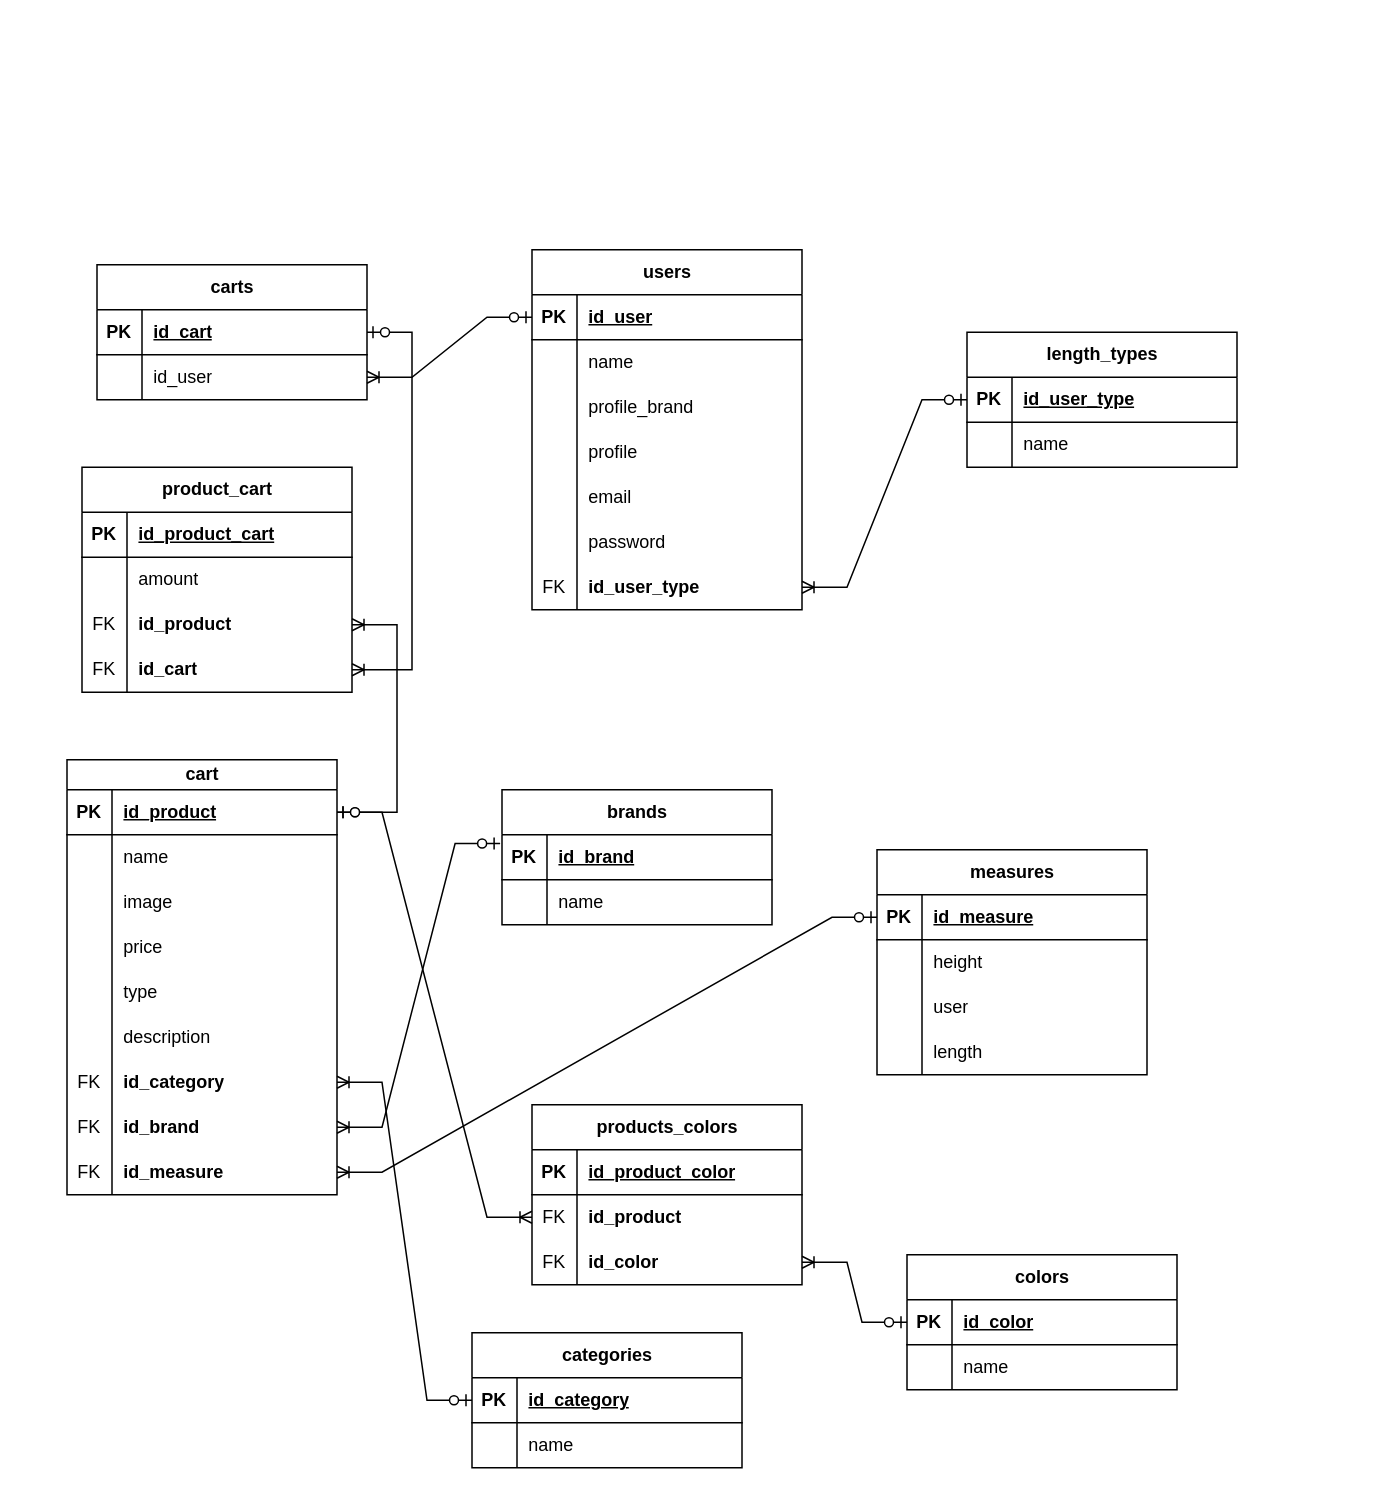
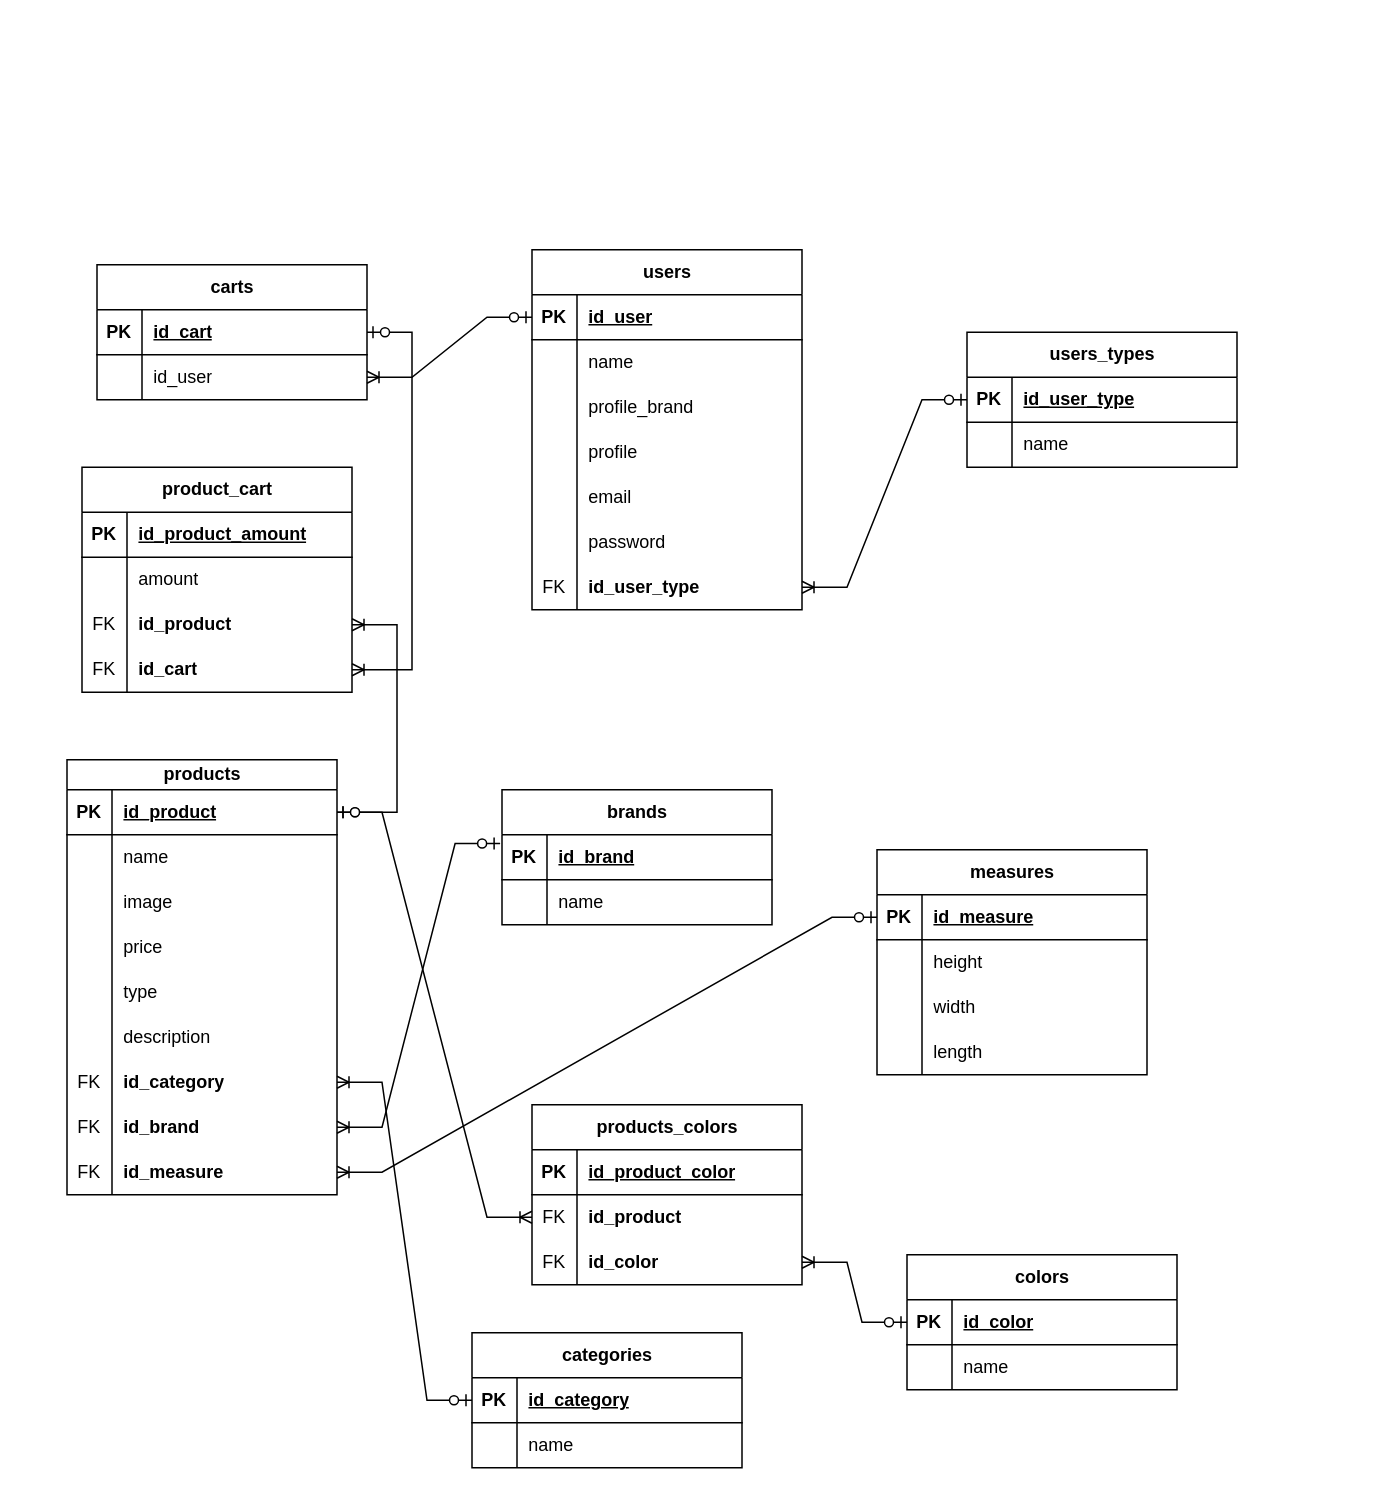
(1103, 355) -> (1103, 355)
(212, 535) -> (222, 535)
(203, 775) -> (203, 775)
(954, 1007) -> (957, 1007)
